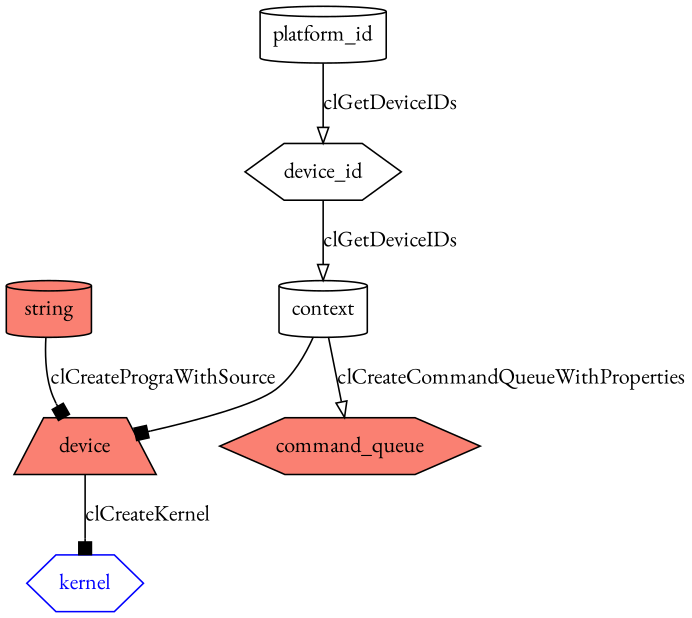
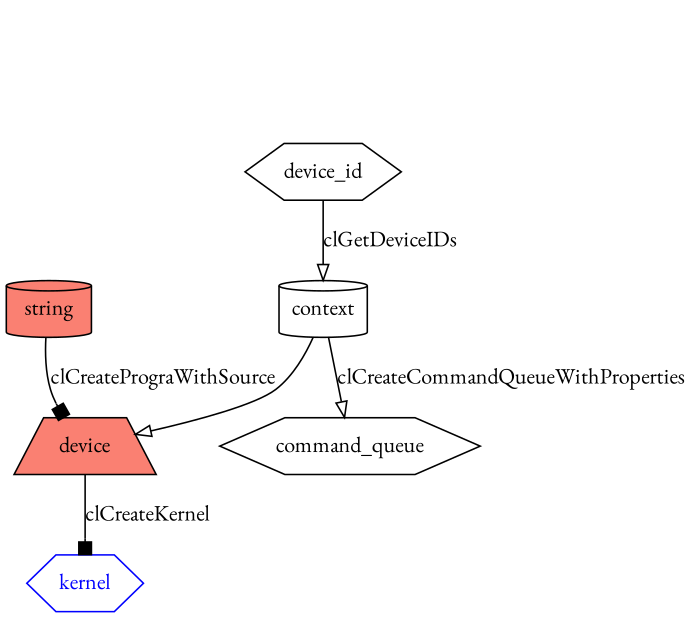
(323, 35) -> none
(245, 404) -> (245, 404)
(350, 446) -> (350, 446)
